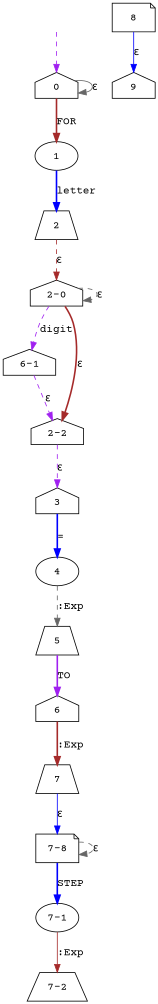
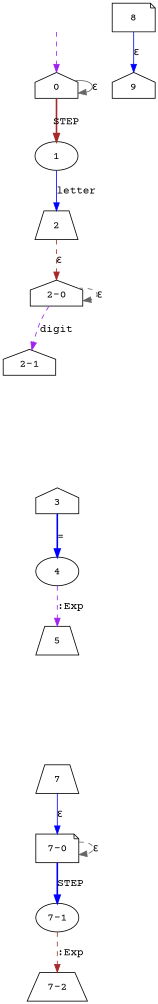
(66, 121) -> (66, 121)
(57, 187) -> (57, 187)
(29, 364) -> (29, 364)
(57, 433) -> none
(57, 602) -> (57, 602)
(57, 710) -> none
(57, 848) -> (57, 848)
(57, 948) -> (57, 948)
